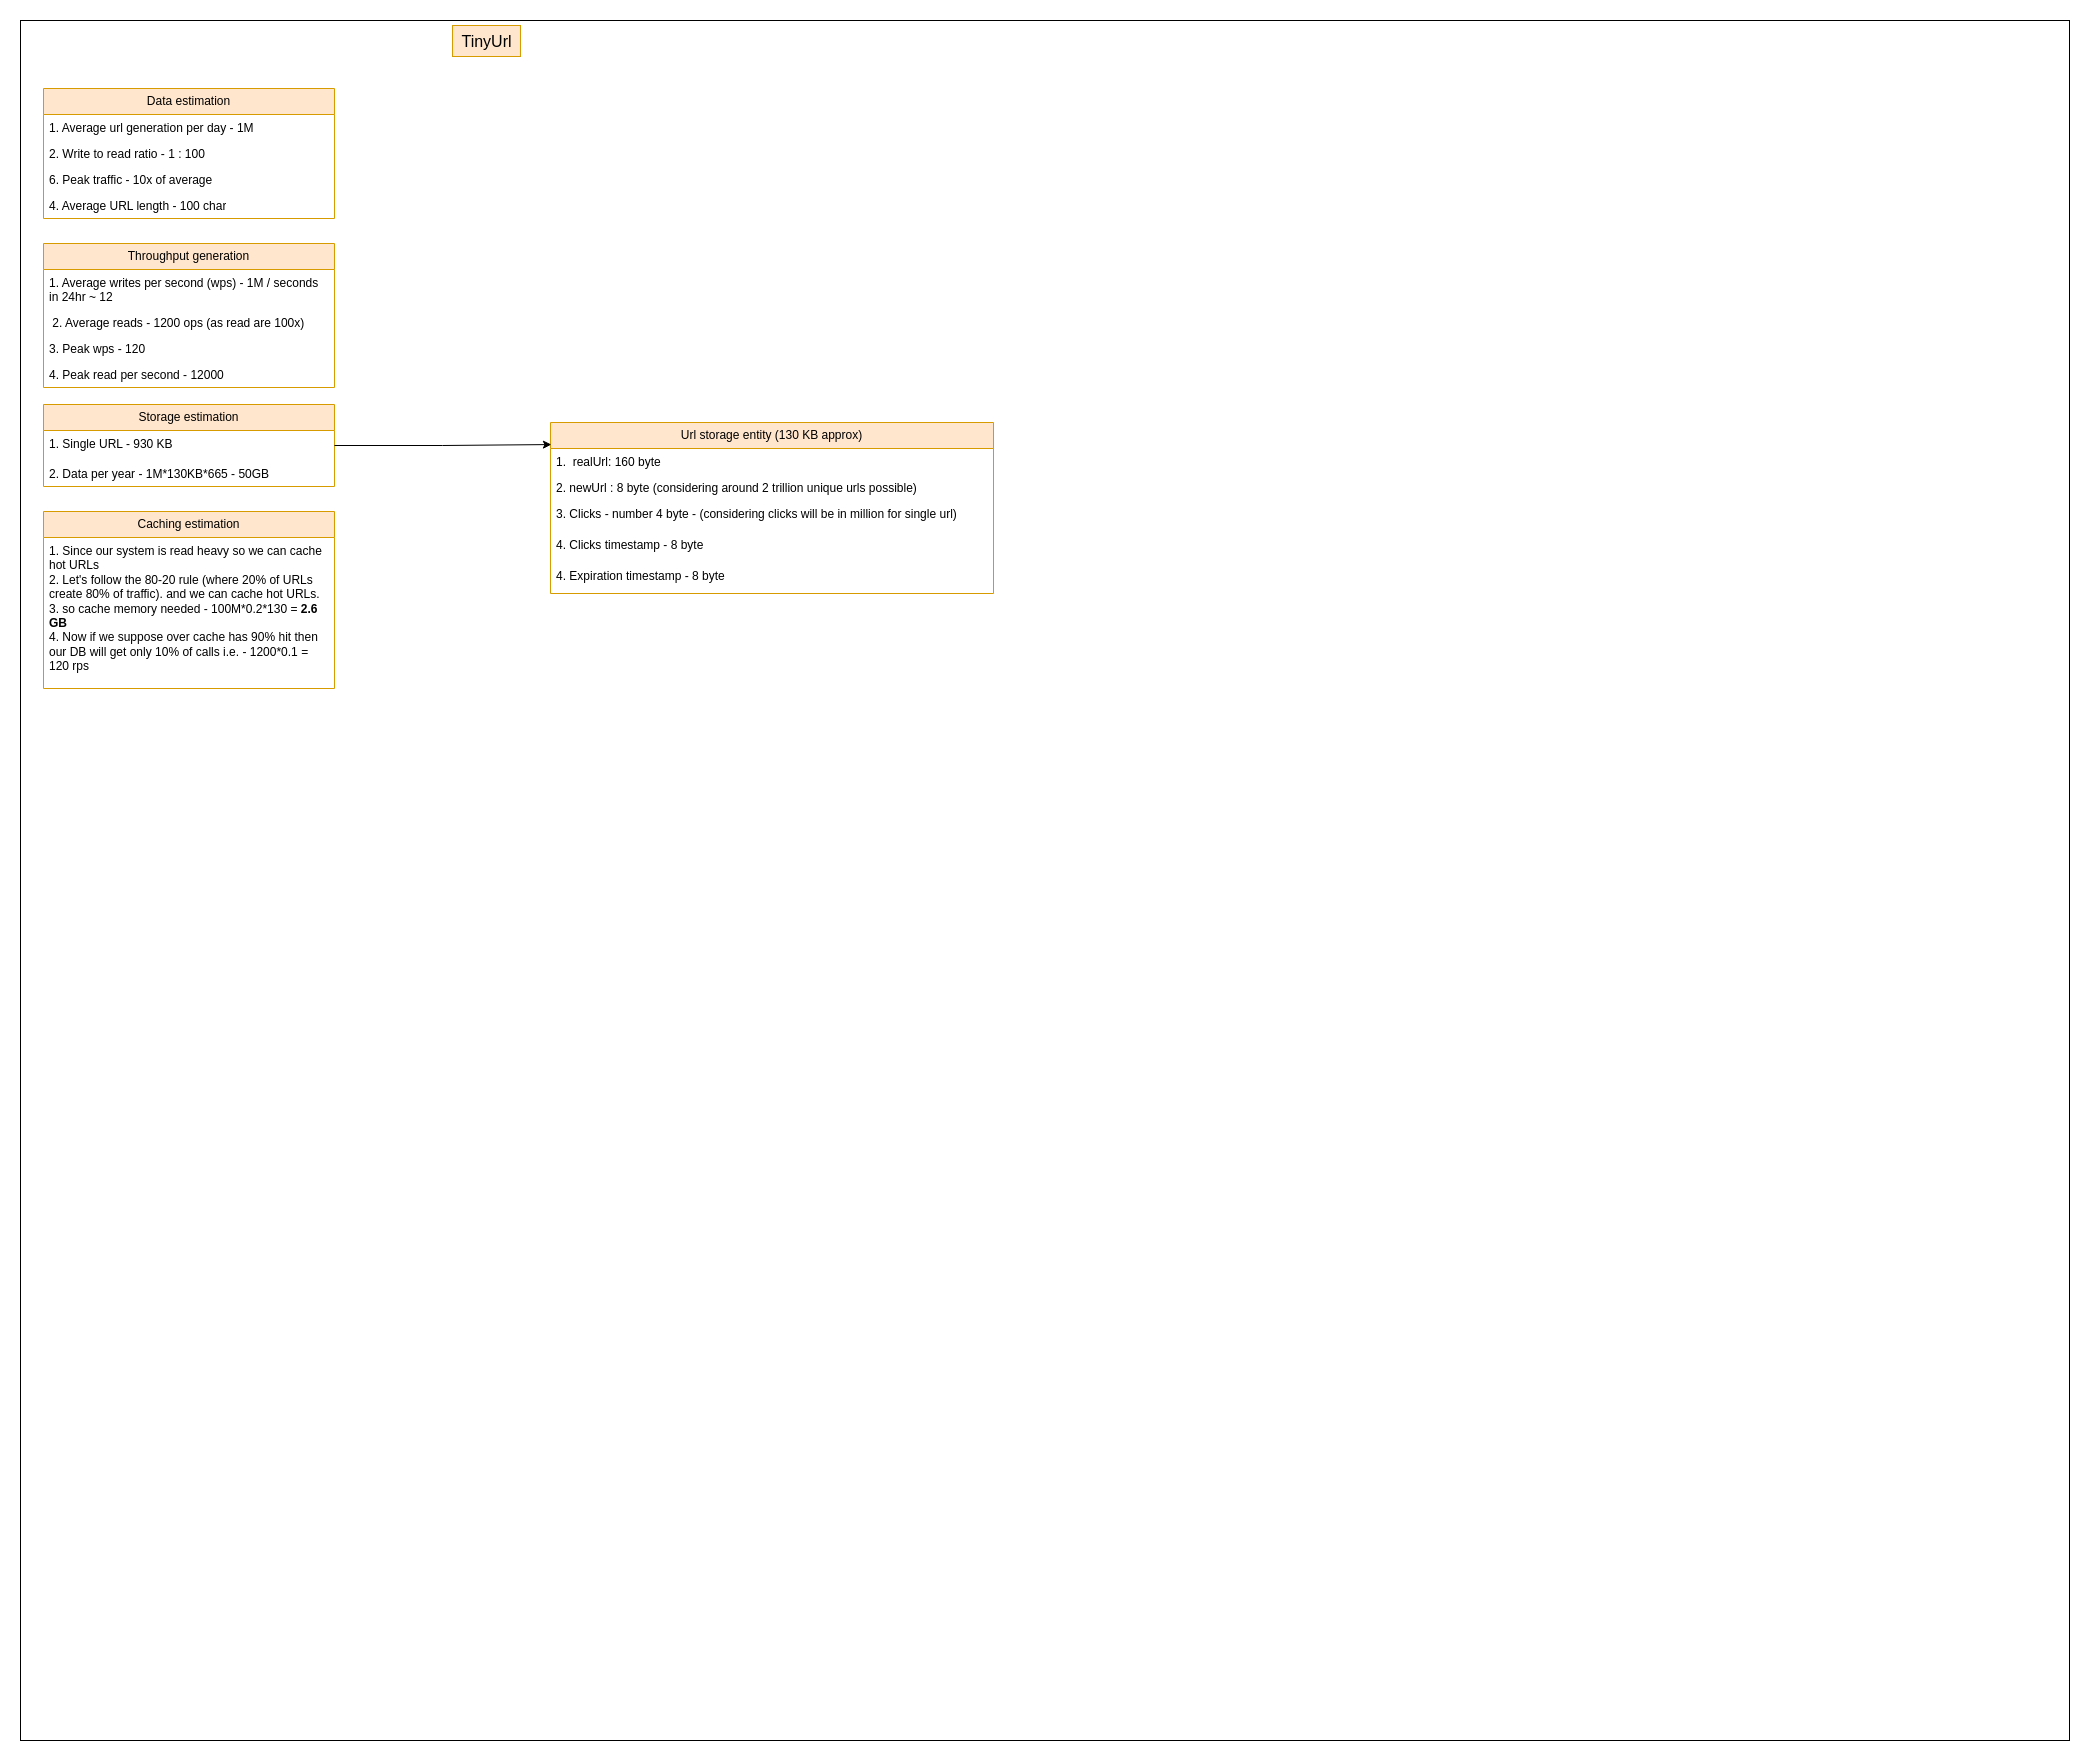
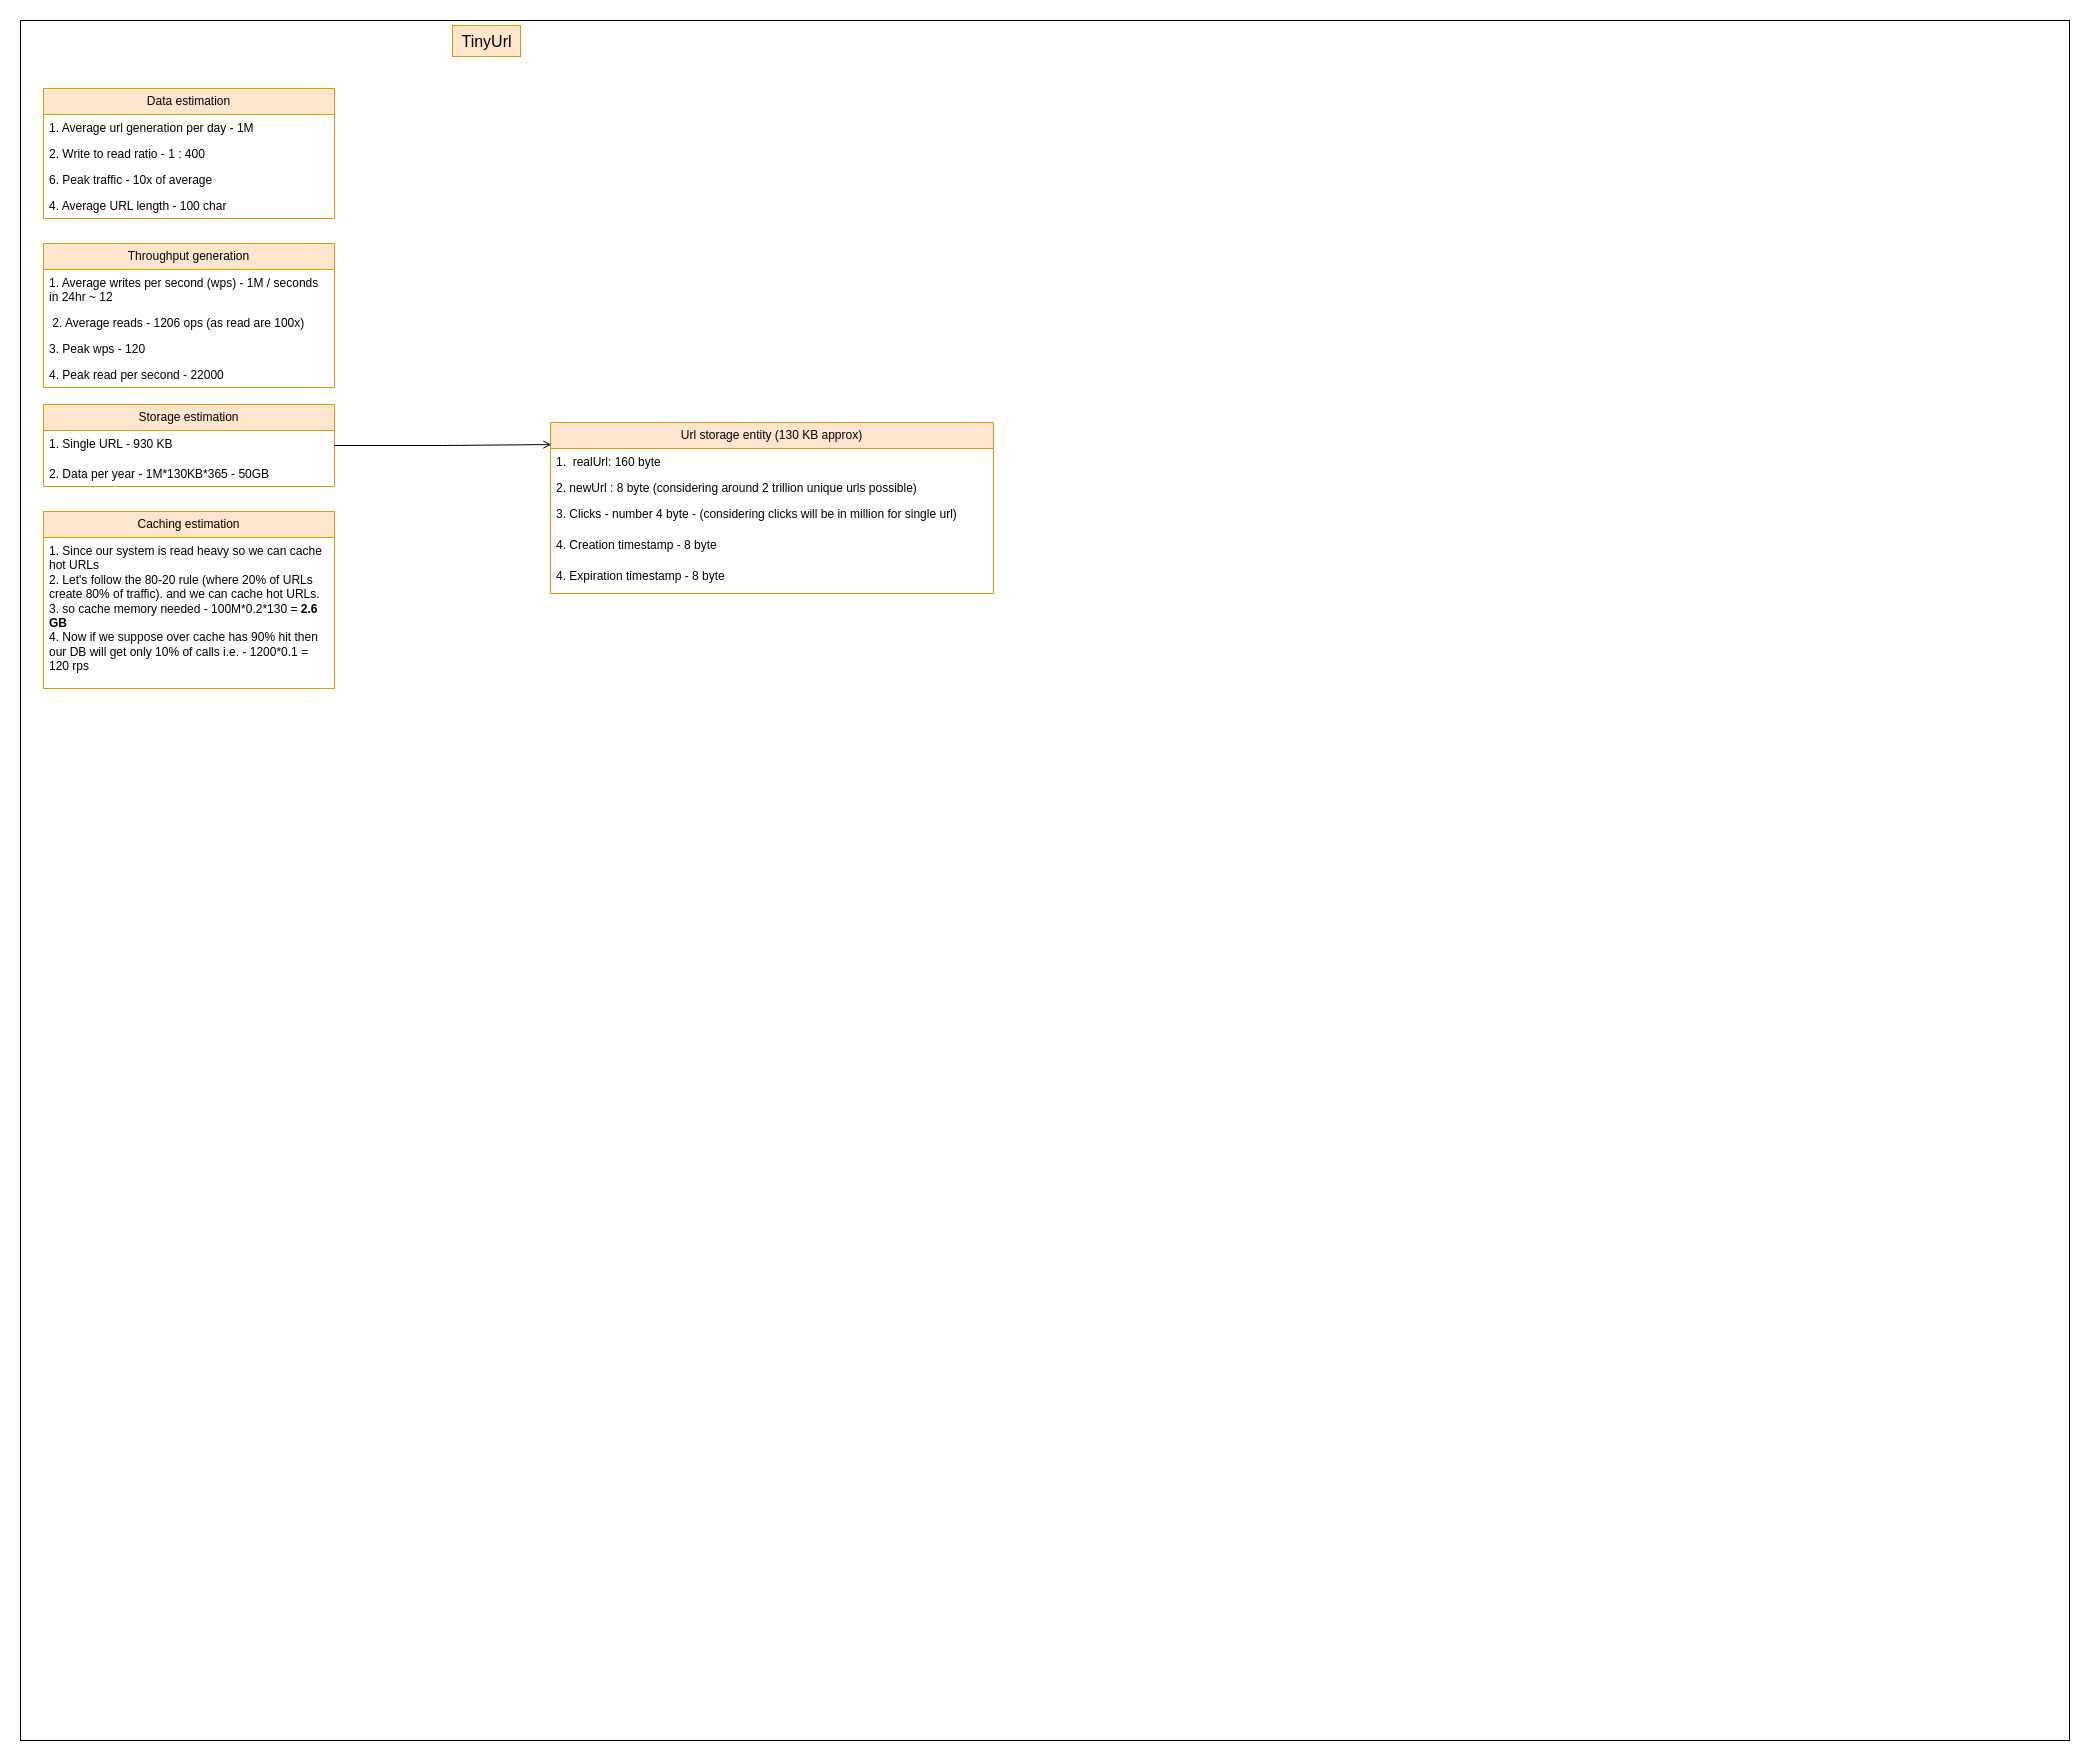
(138, 155) -> (138, 155)
(188, 324) -> (188, 324)
(143, 376) -> (143, 376)
(543, 445) -> (544, 445)
(165, 475) -> (165, 475)
(637, 546) -> (645, 546)
